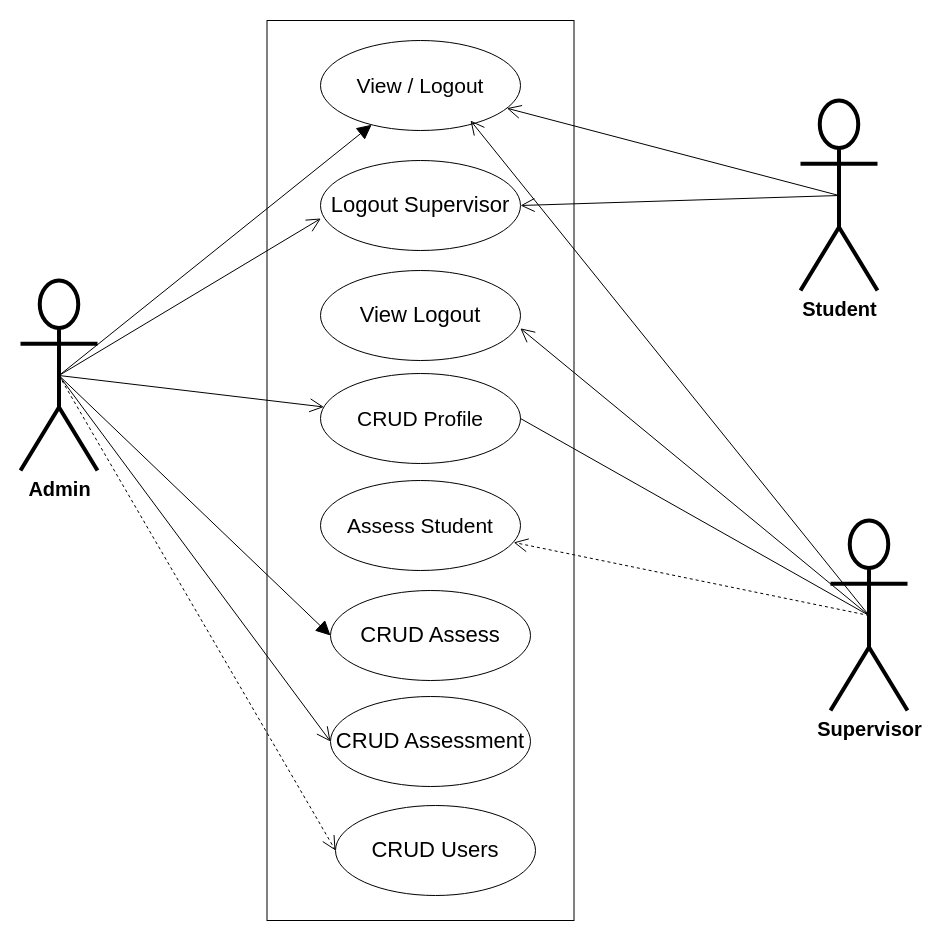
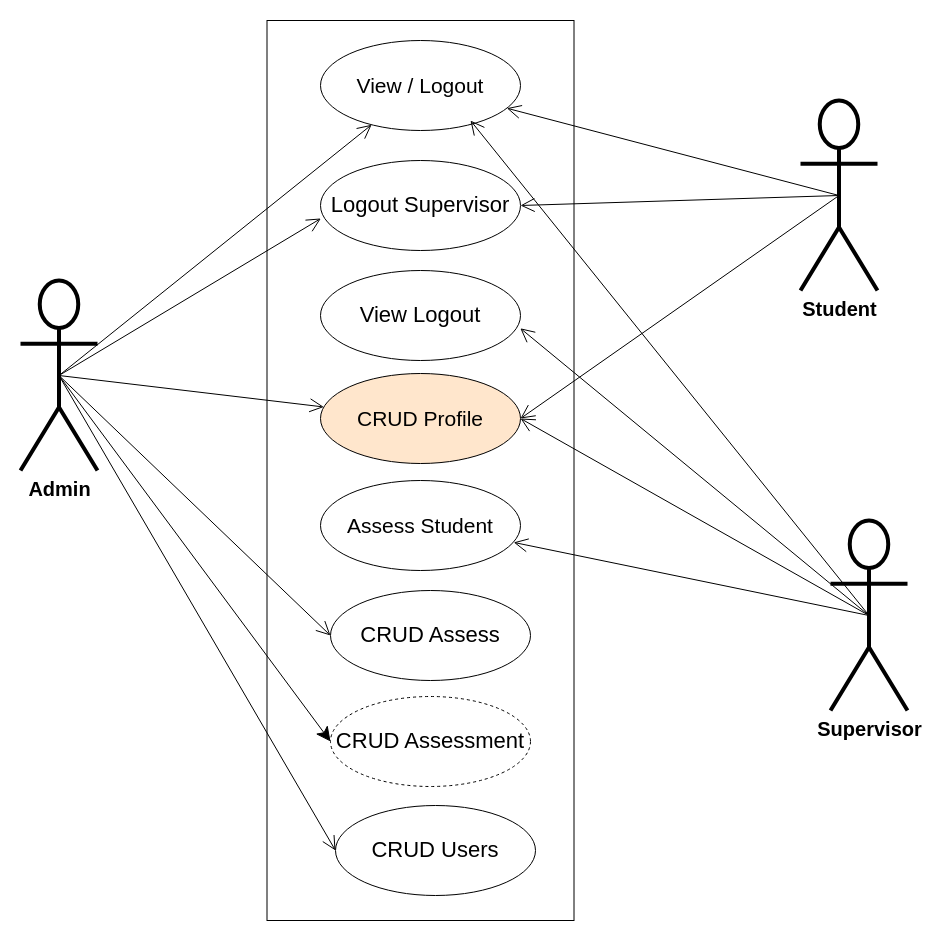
(360, 134) -> (364, 131)
none -> (680, 307)
(421, 419) -> (421, 419)
(524, 420) -> (525, 421)
(691, 579) -> (691, 579)
(200, 618) -> (200, 618)
(319, 624) -> (323, 628)
(326, 735) -> (323, 731)
(431, 742) -> (431, 742)
